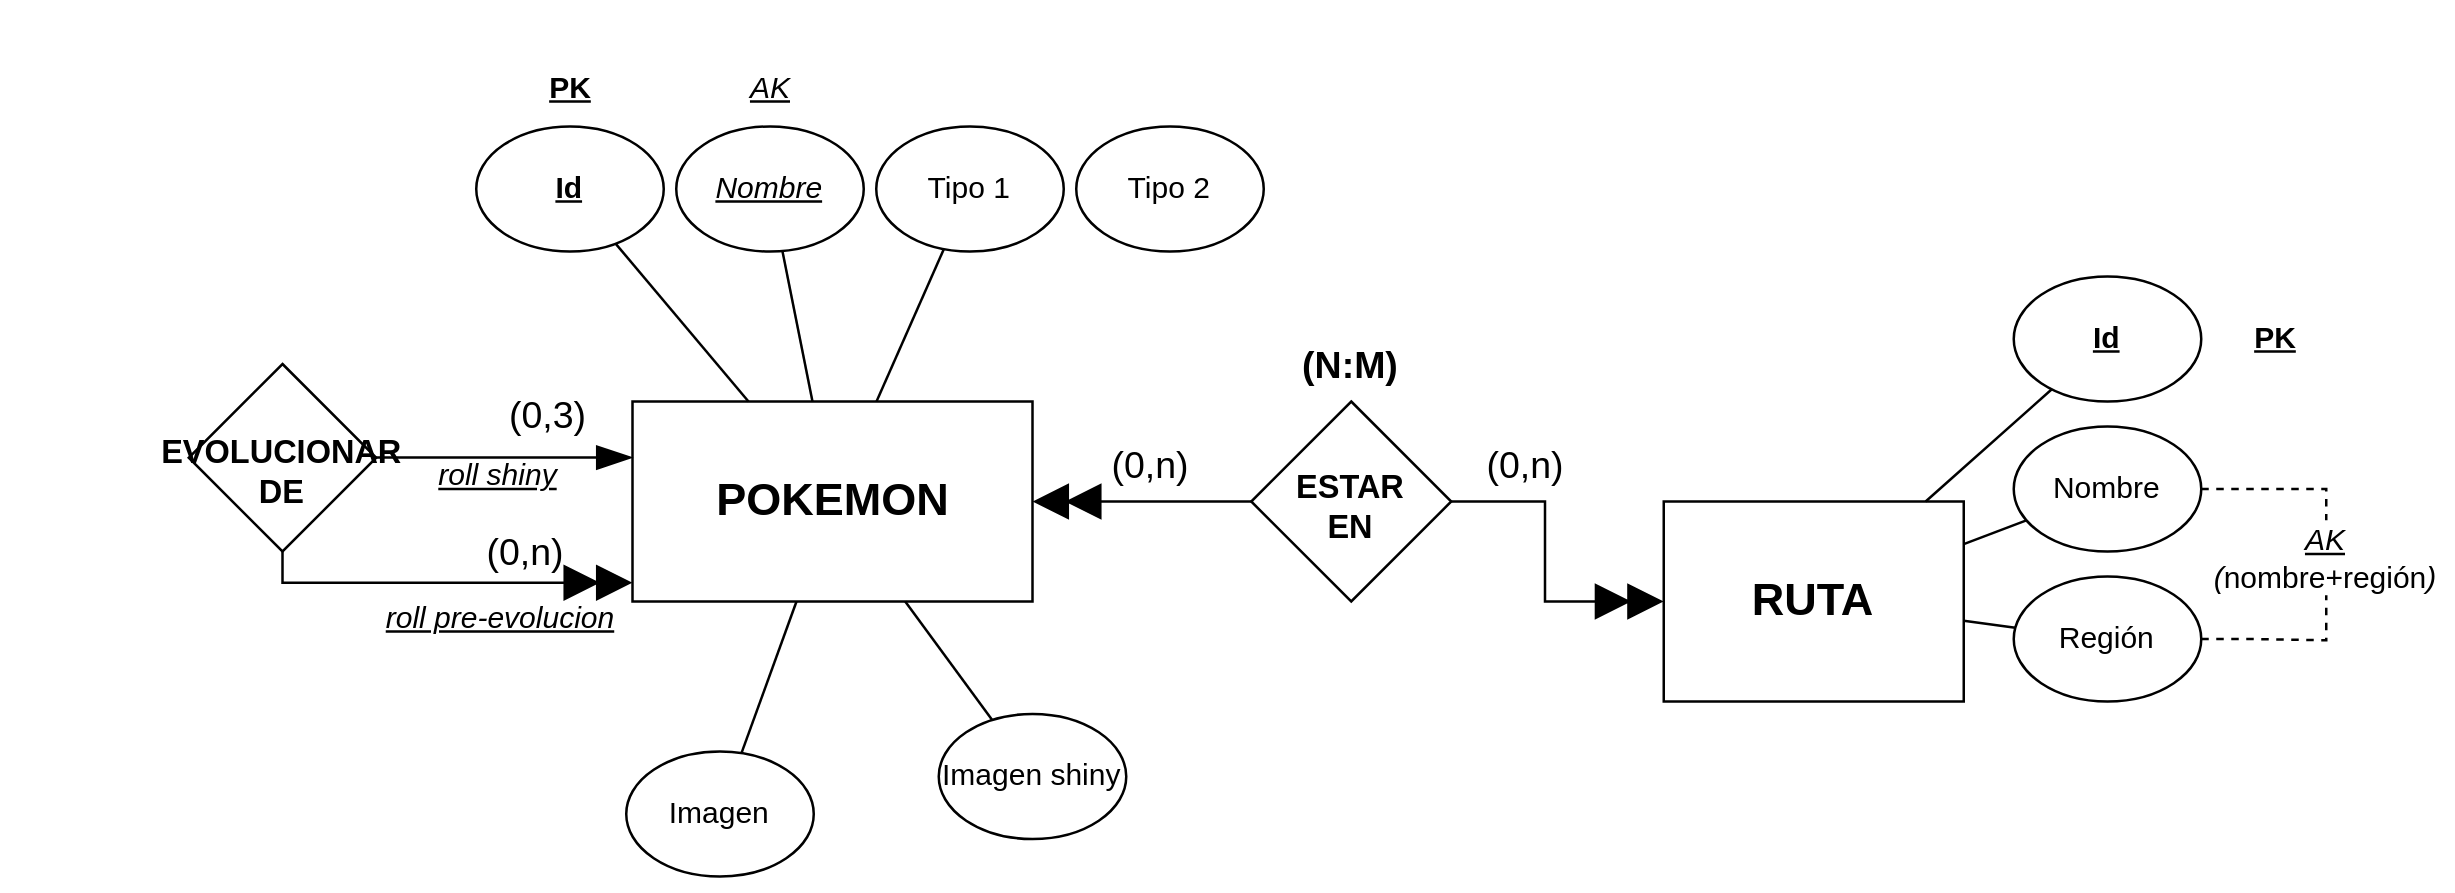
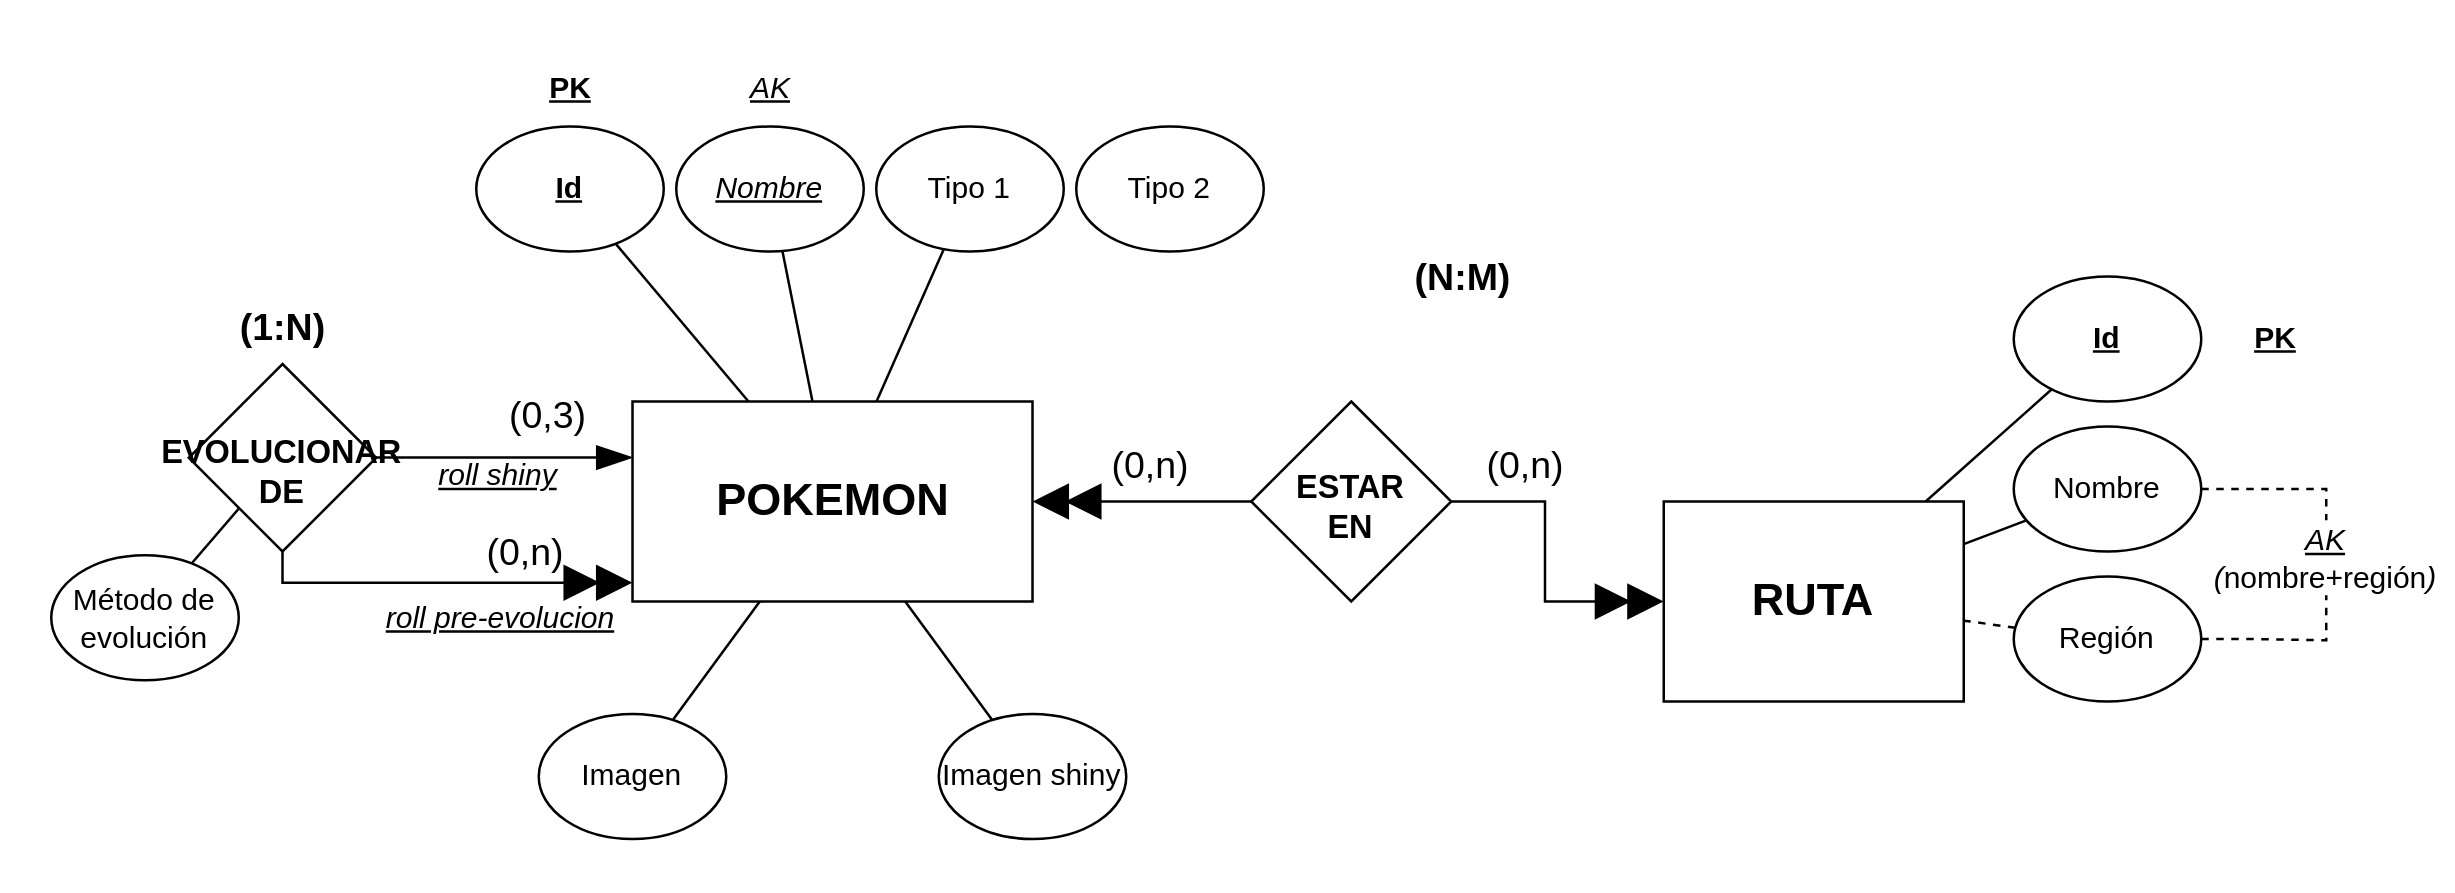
none -> (283, 326)
(1351, 364) -> (1464, 276)
none -> (215, 536)
none -> (145, 618)
(1989, 624) -> (1989, 624)
(720, 814) -> (633, 776)
